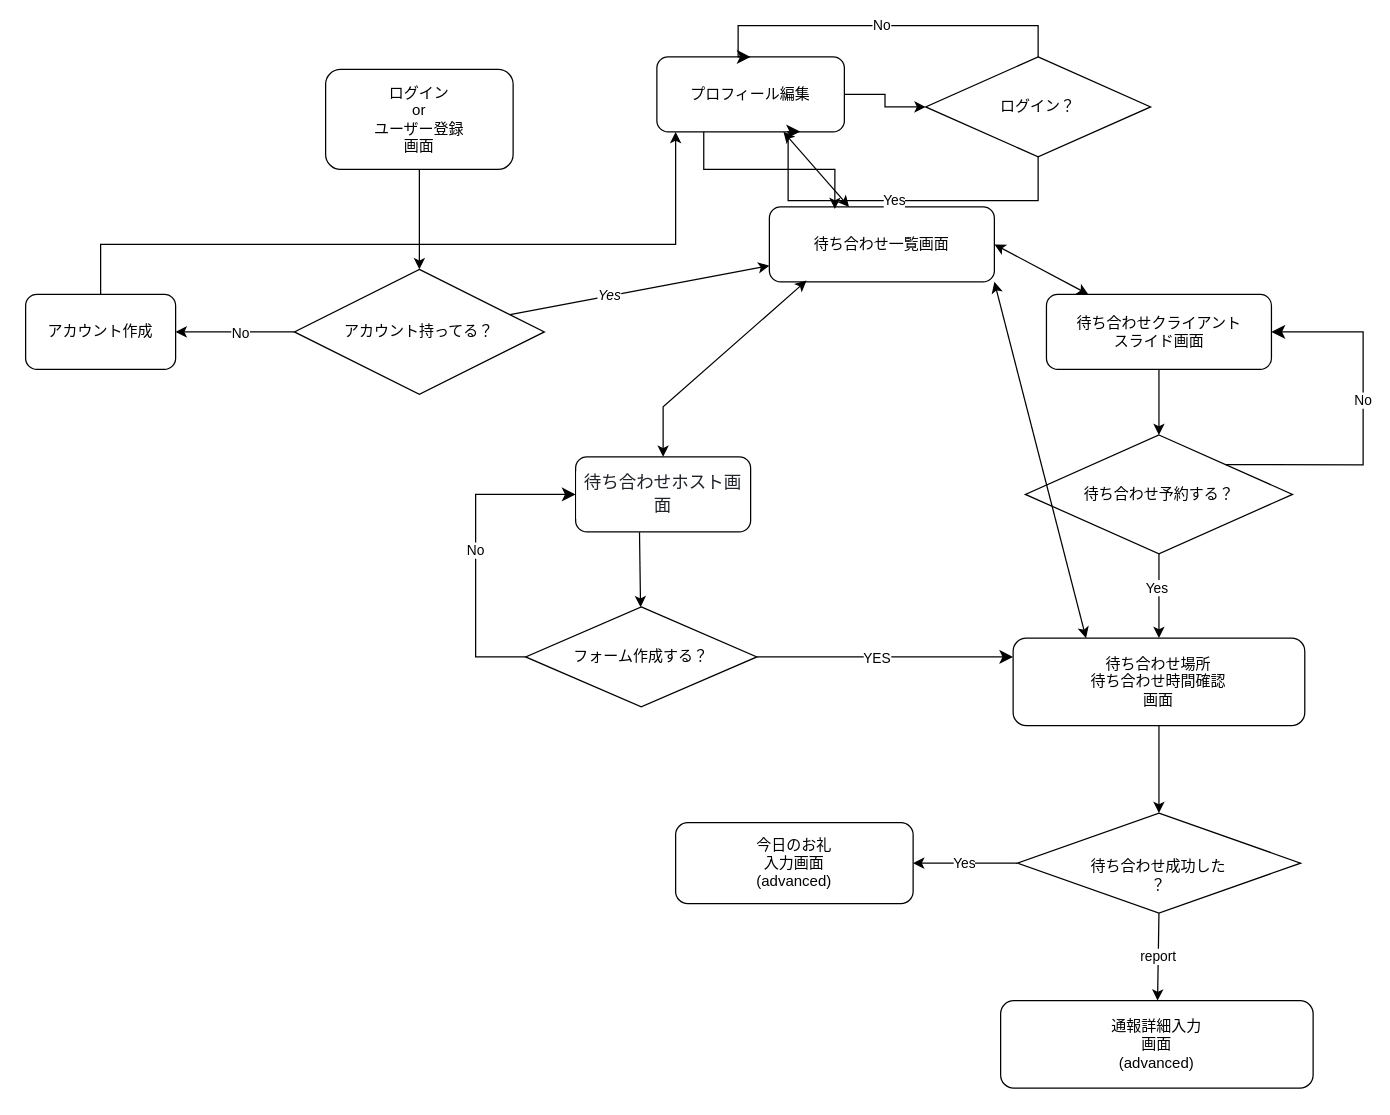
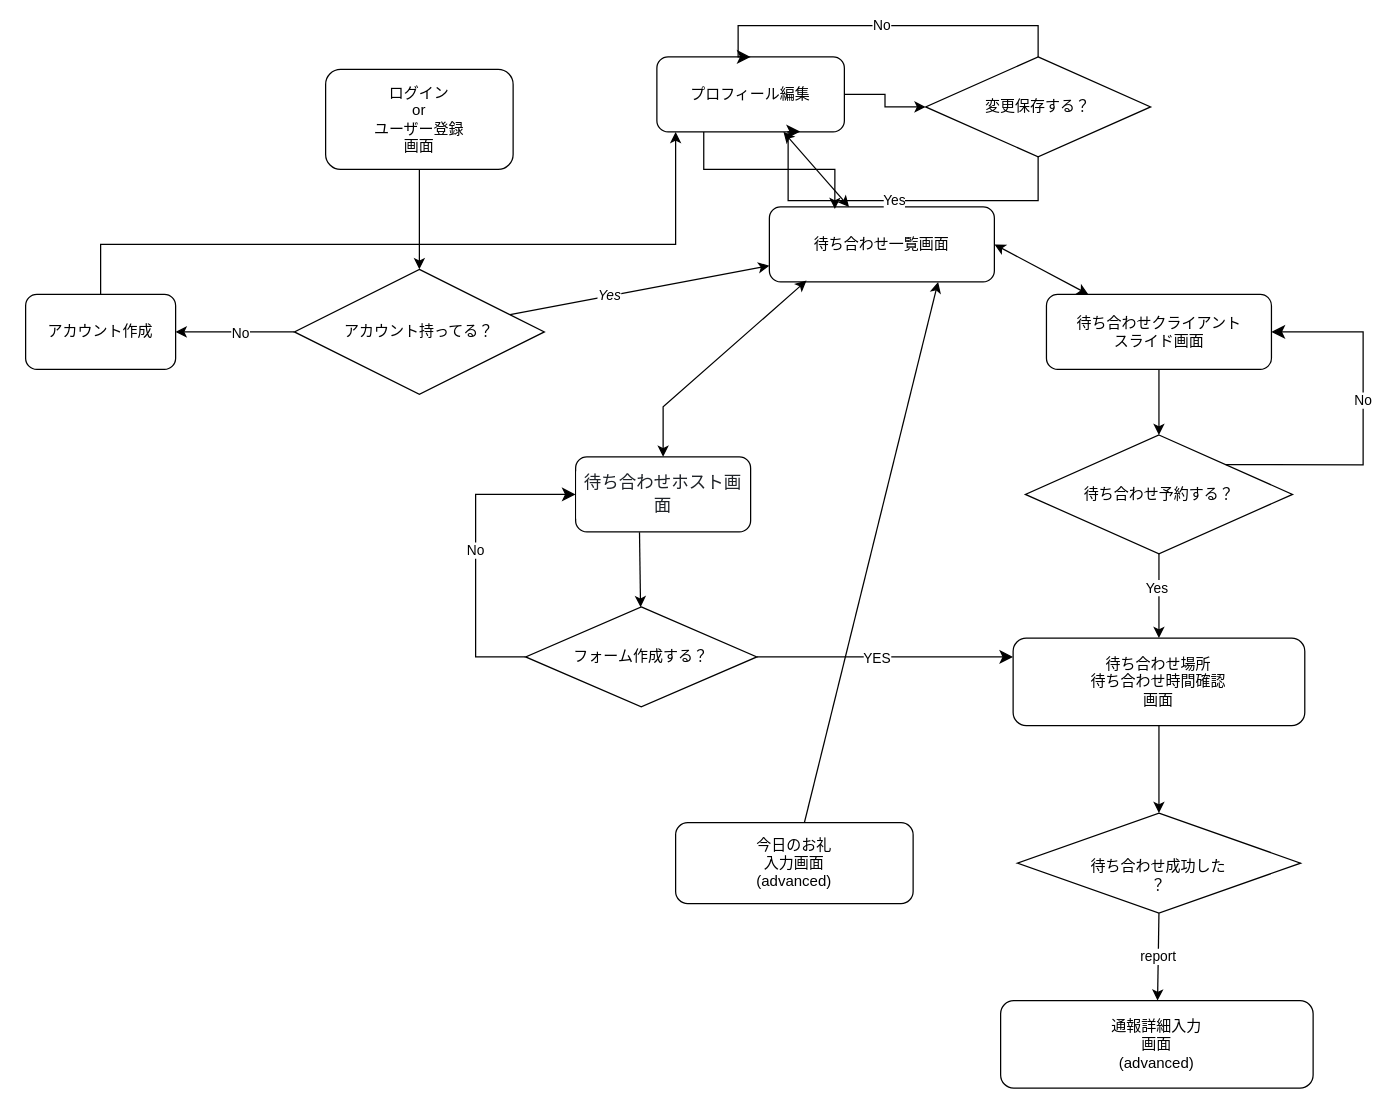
(1038, 107) -> (1038, 107)
(1040, 460) -> none
none -> (870, 557)
(969, 863) -> none
